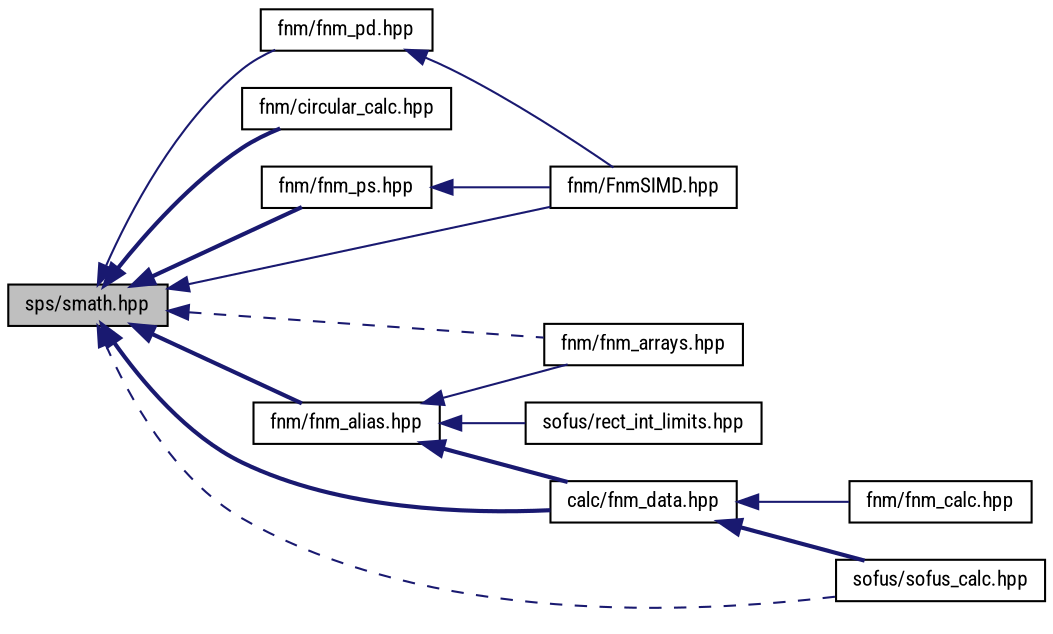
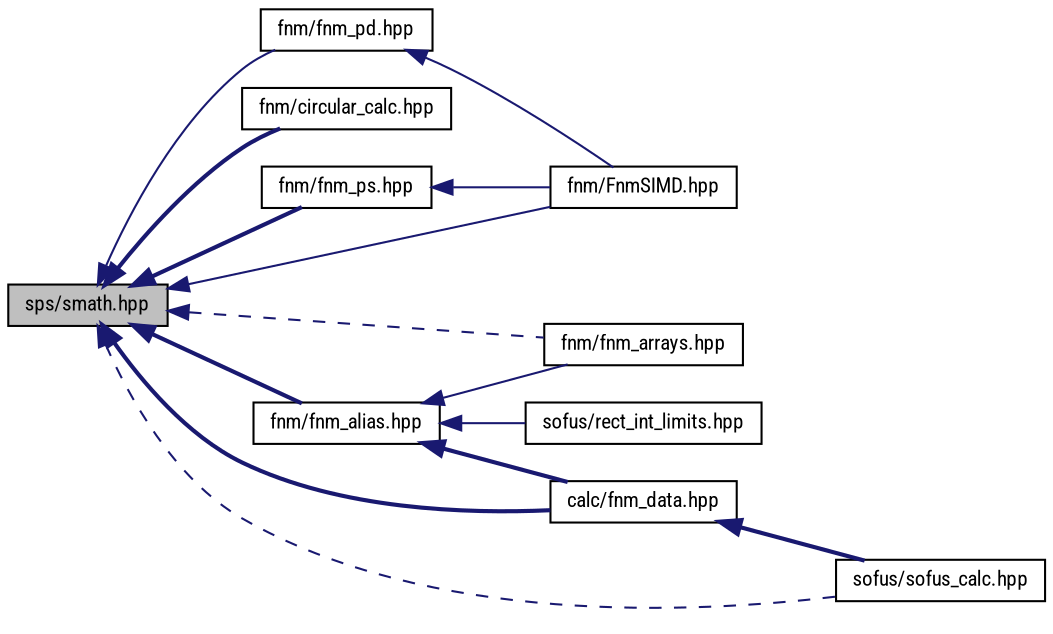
(941, 502) -> none
